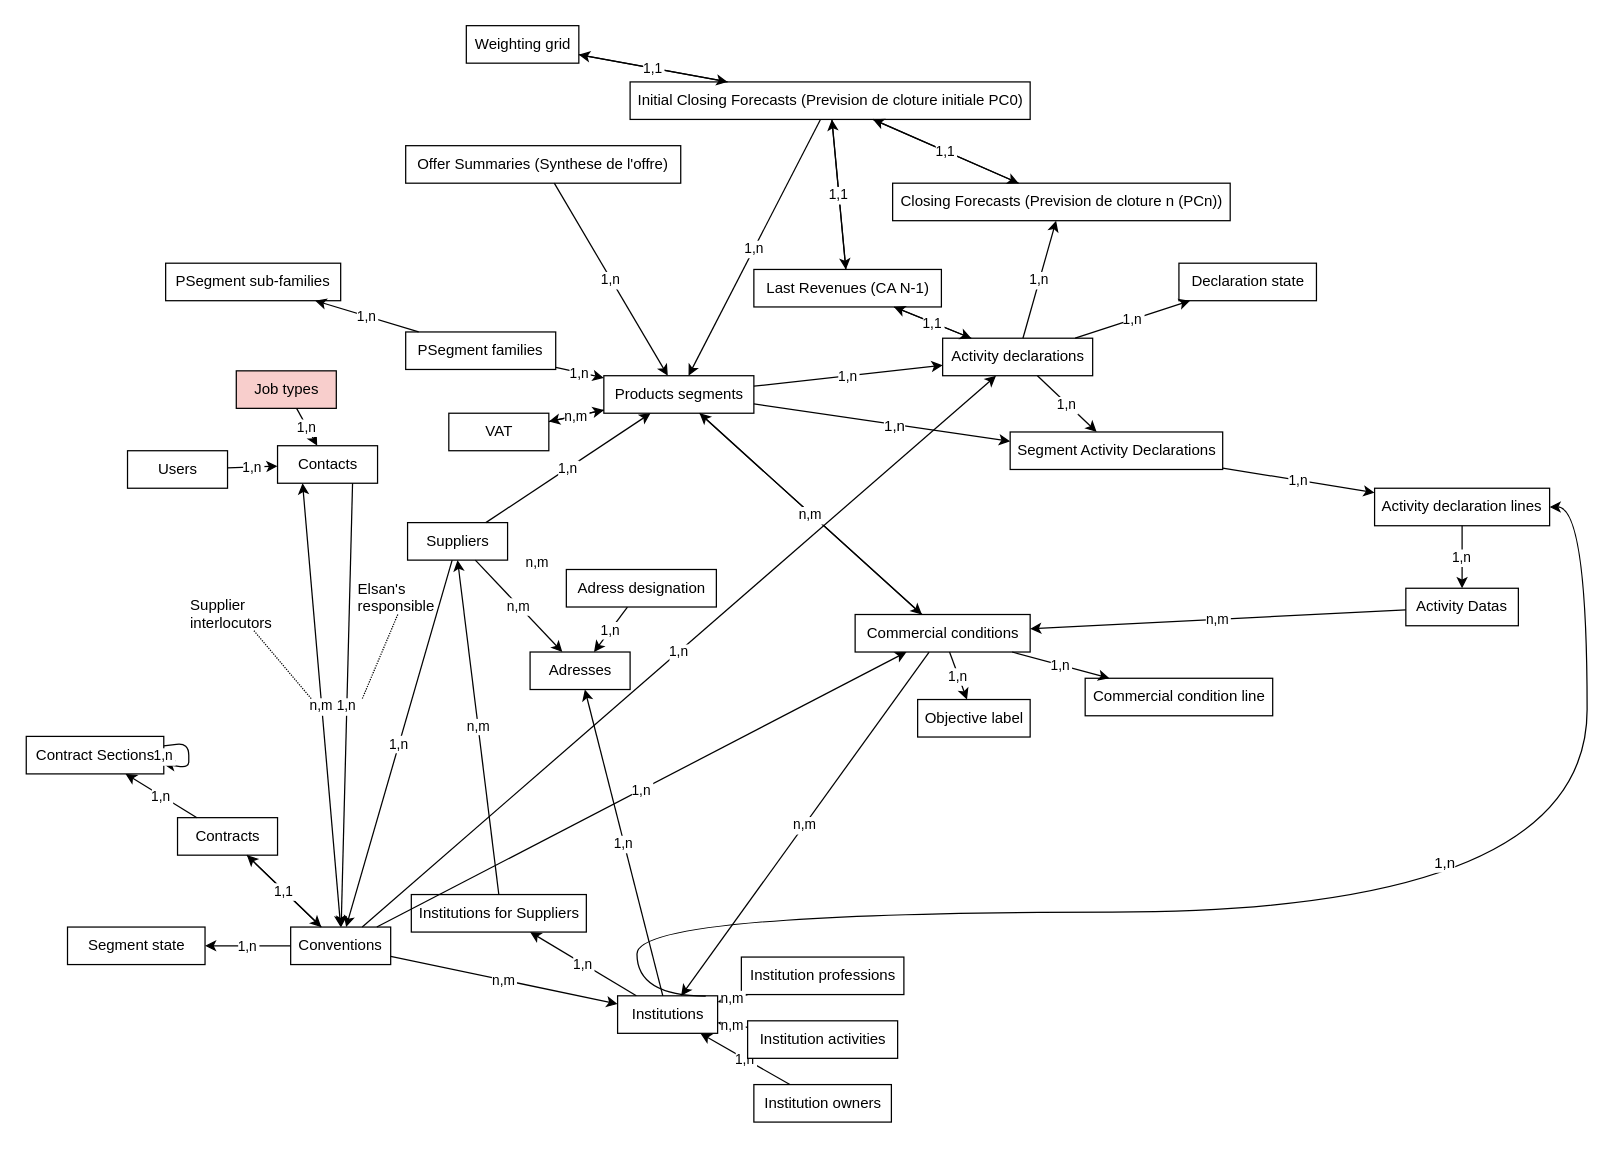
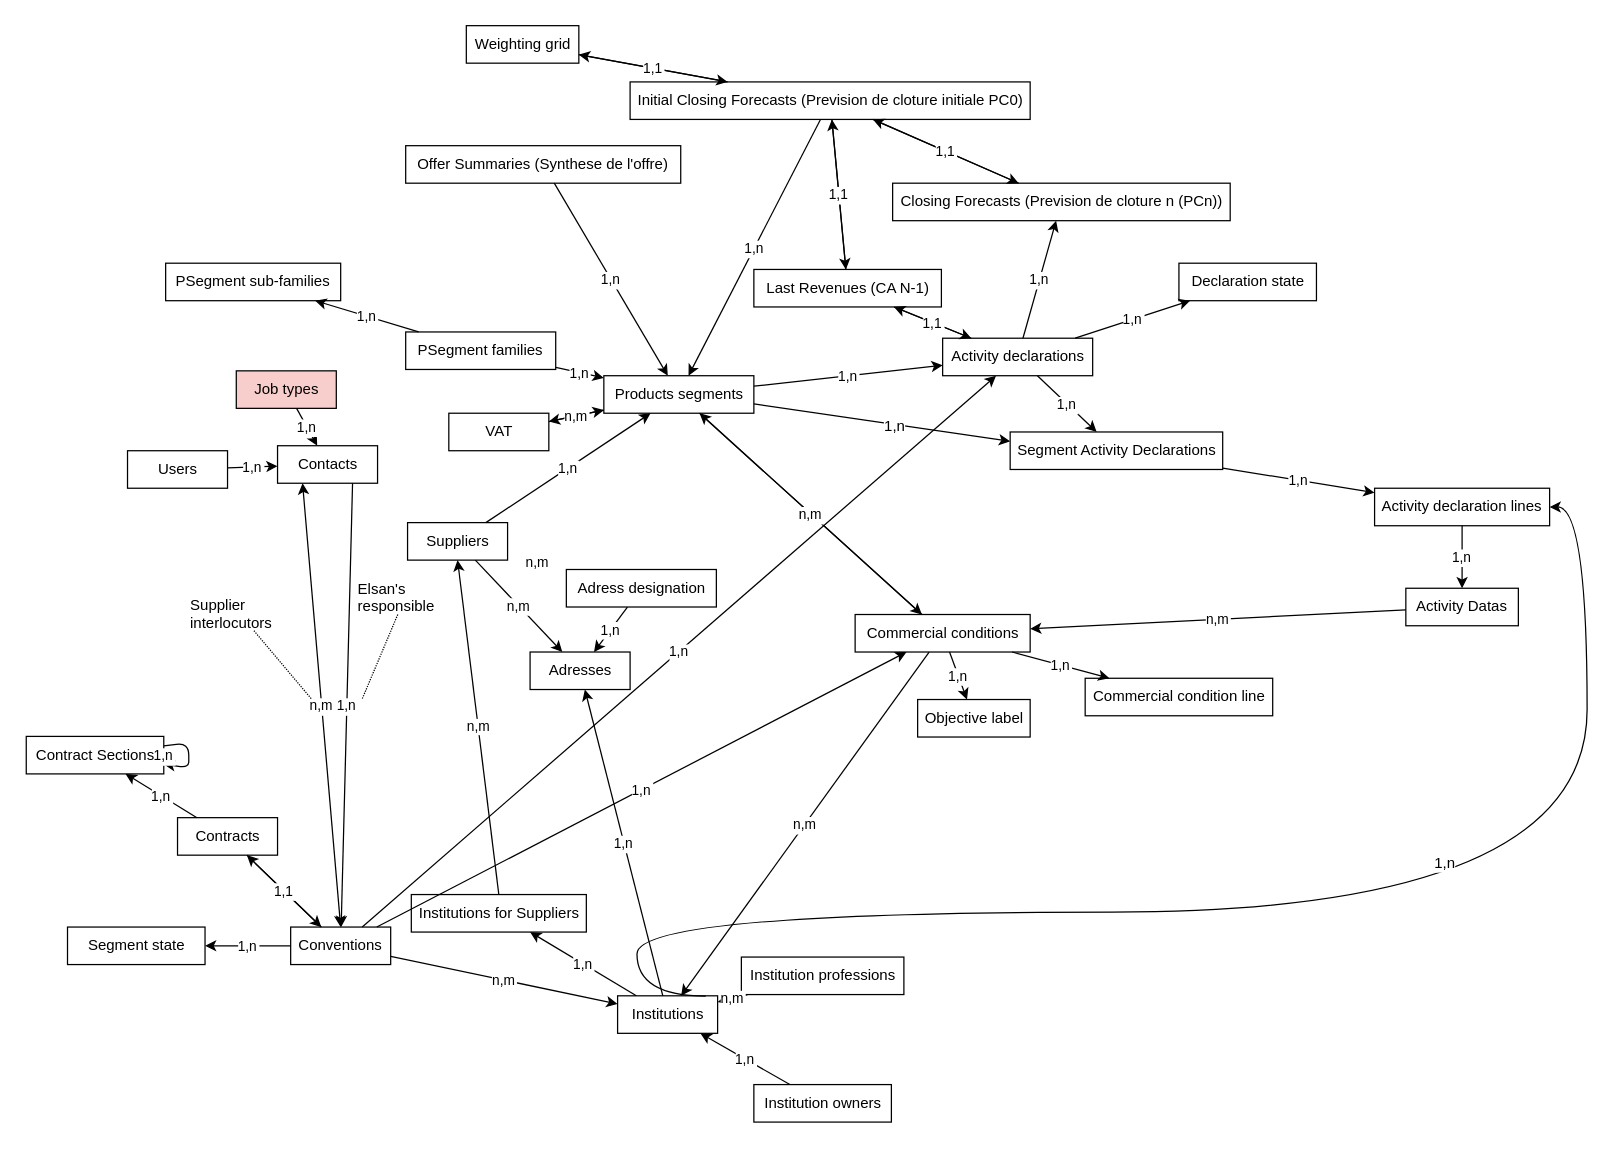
(400, 739) -> none
(736, 1025) -> none
(823, 1039) -> none
